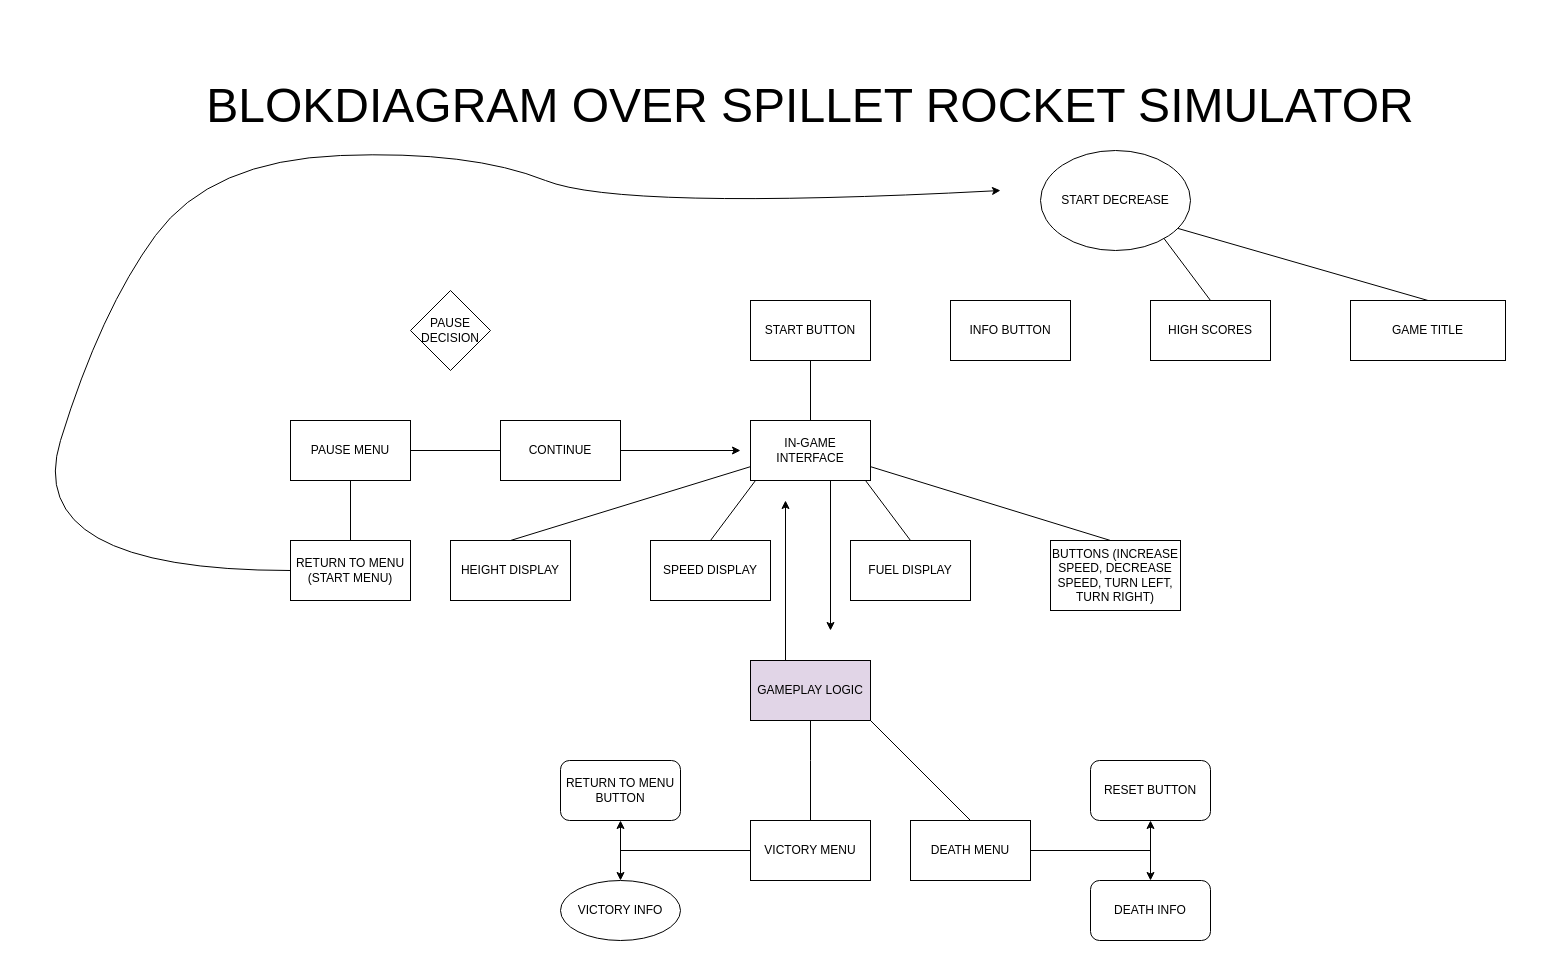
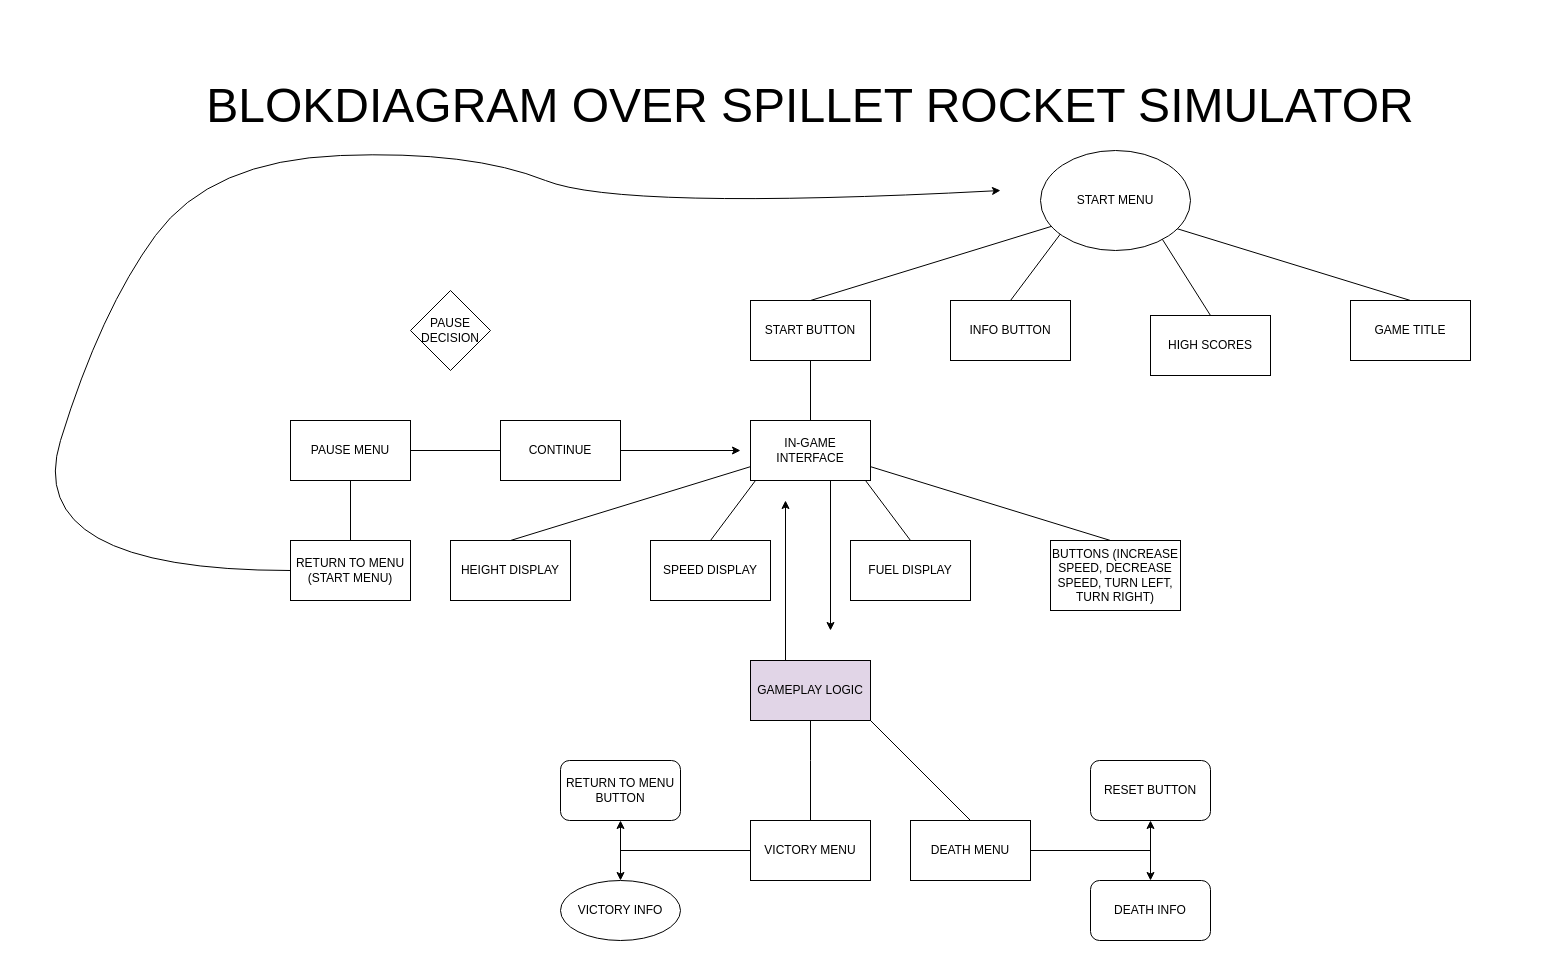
(1116, 201) -> (1116, 201)
none -> (931, 263)
(1211, 331) -> (1211, 346)
(1428, 331) -> (1411, 331)
